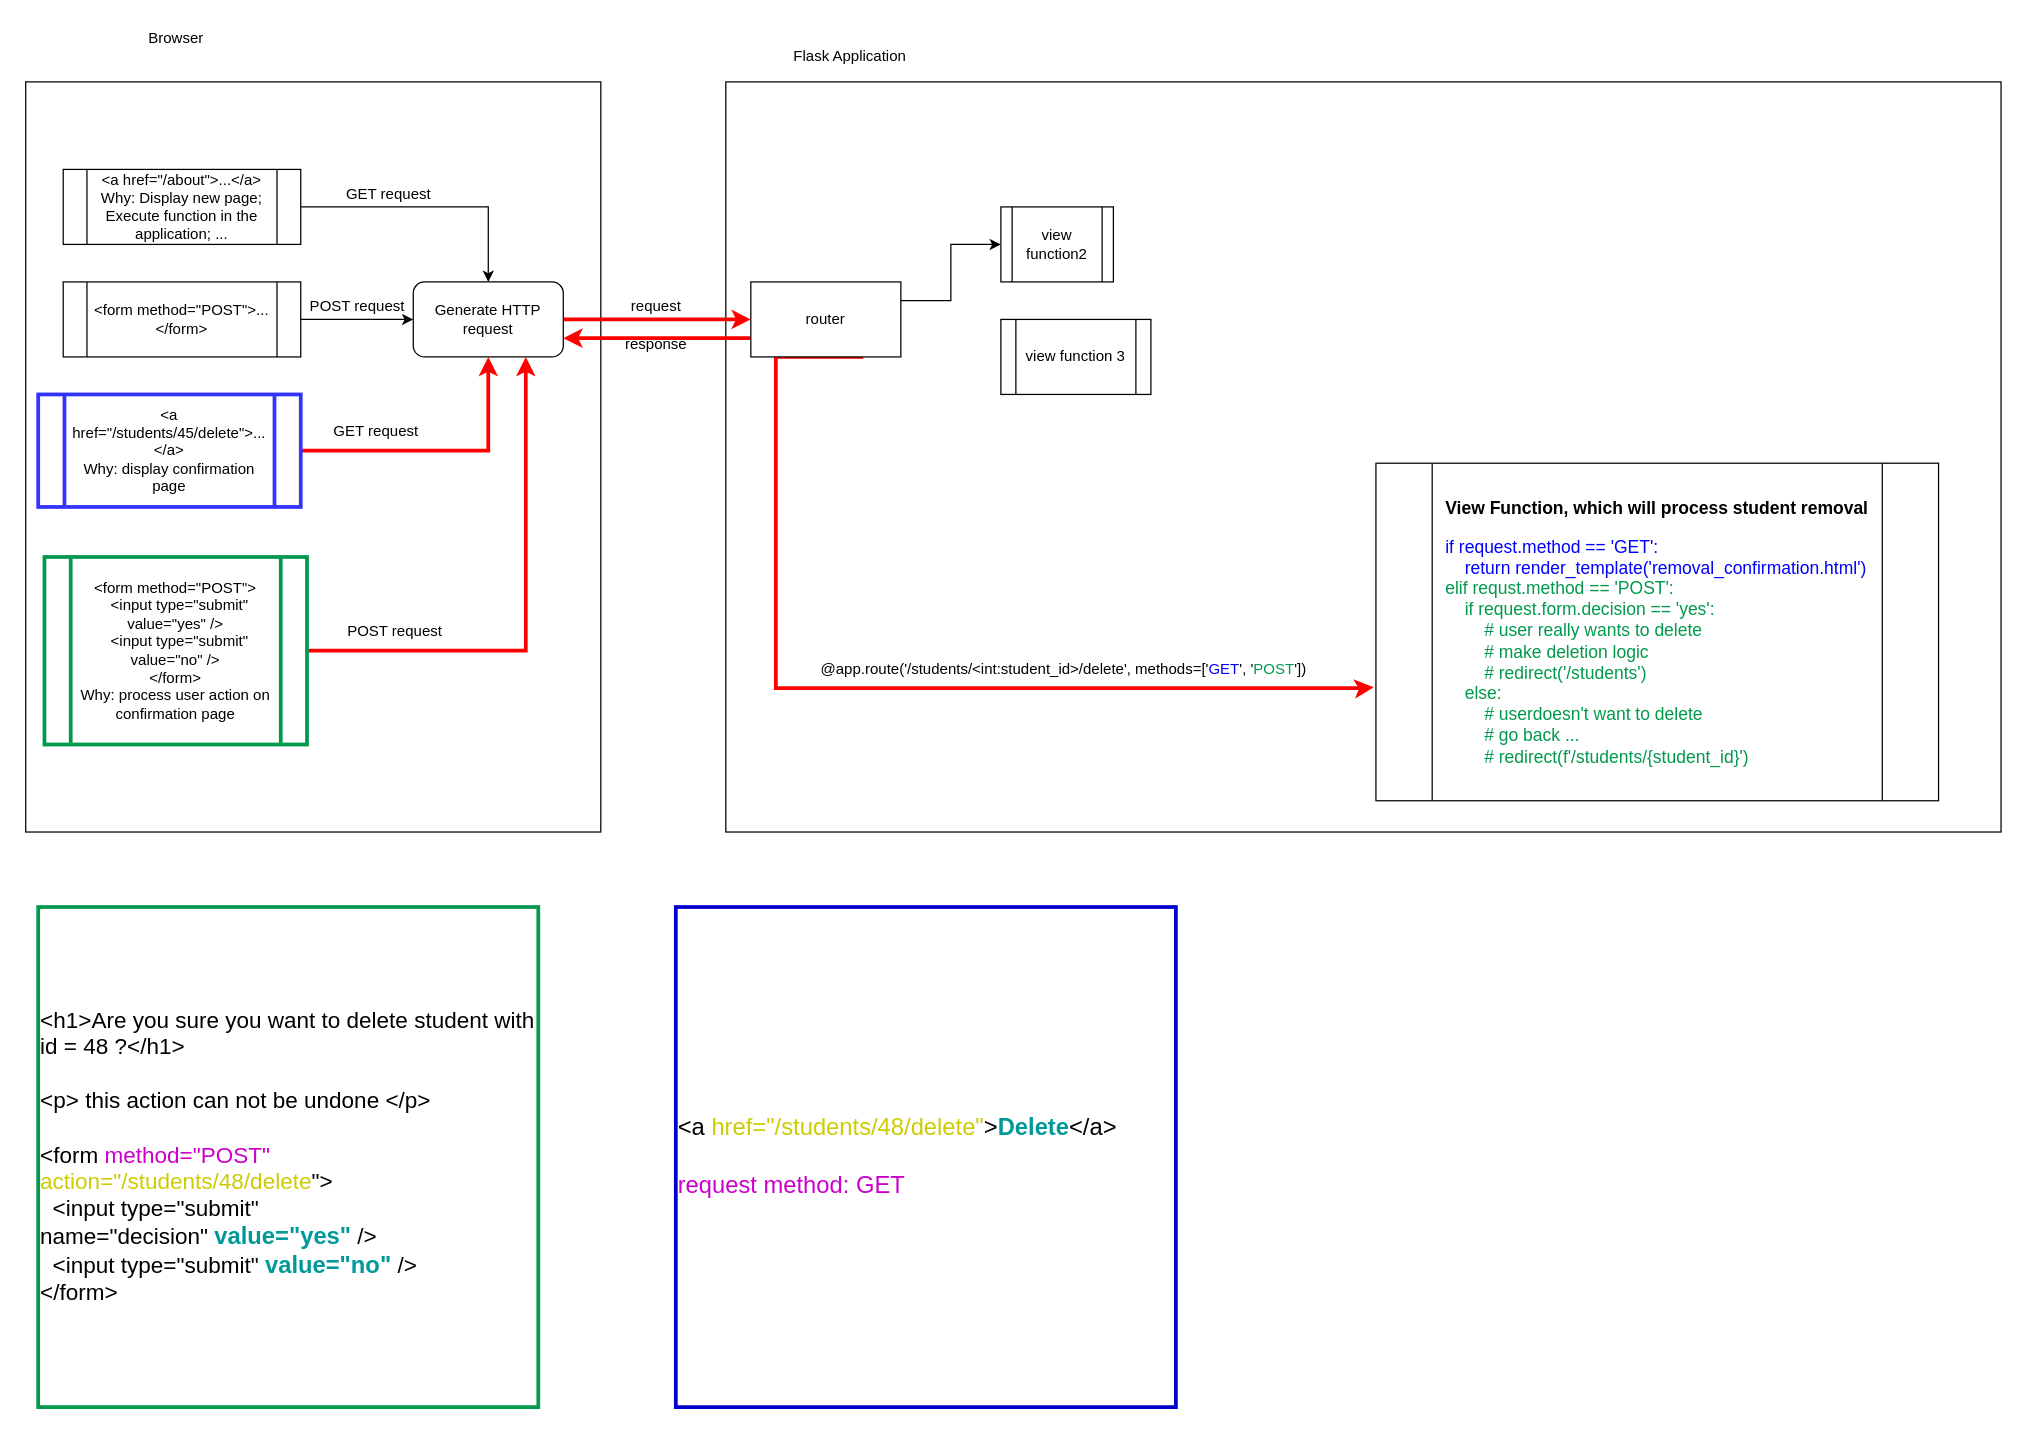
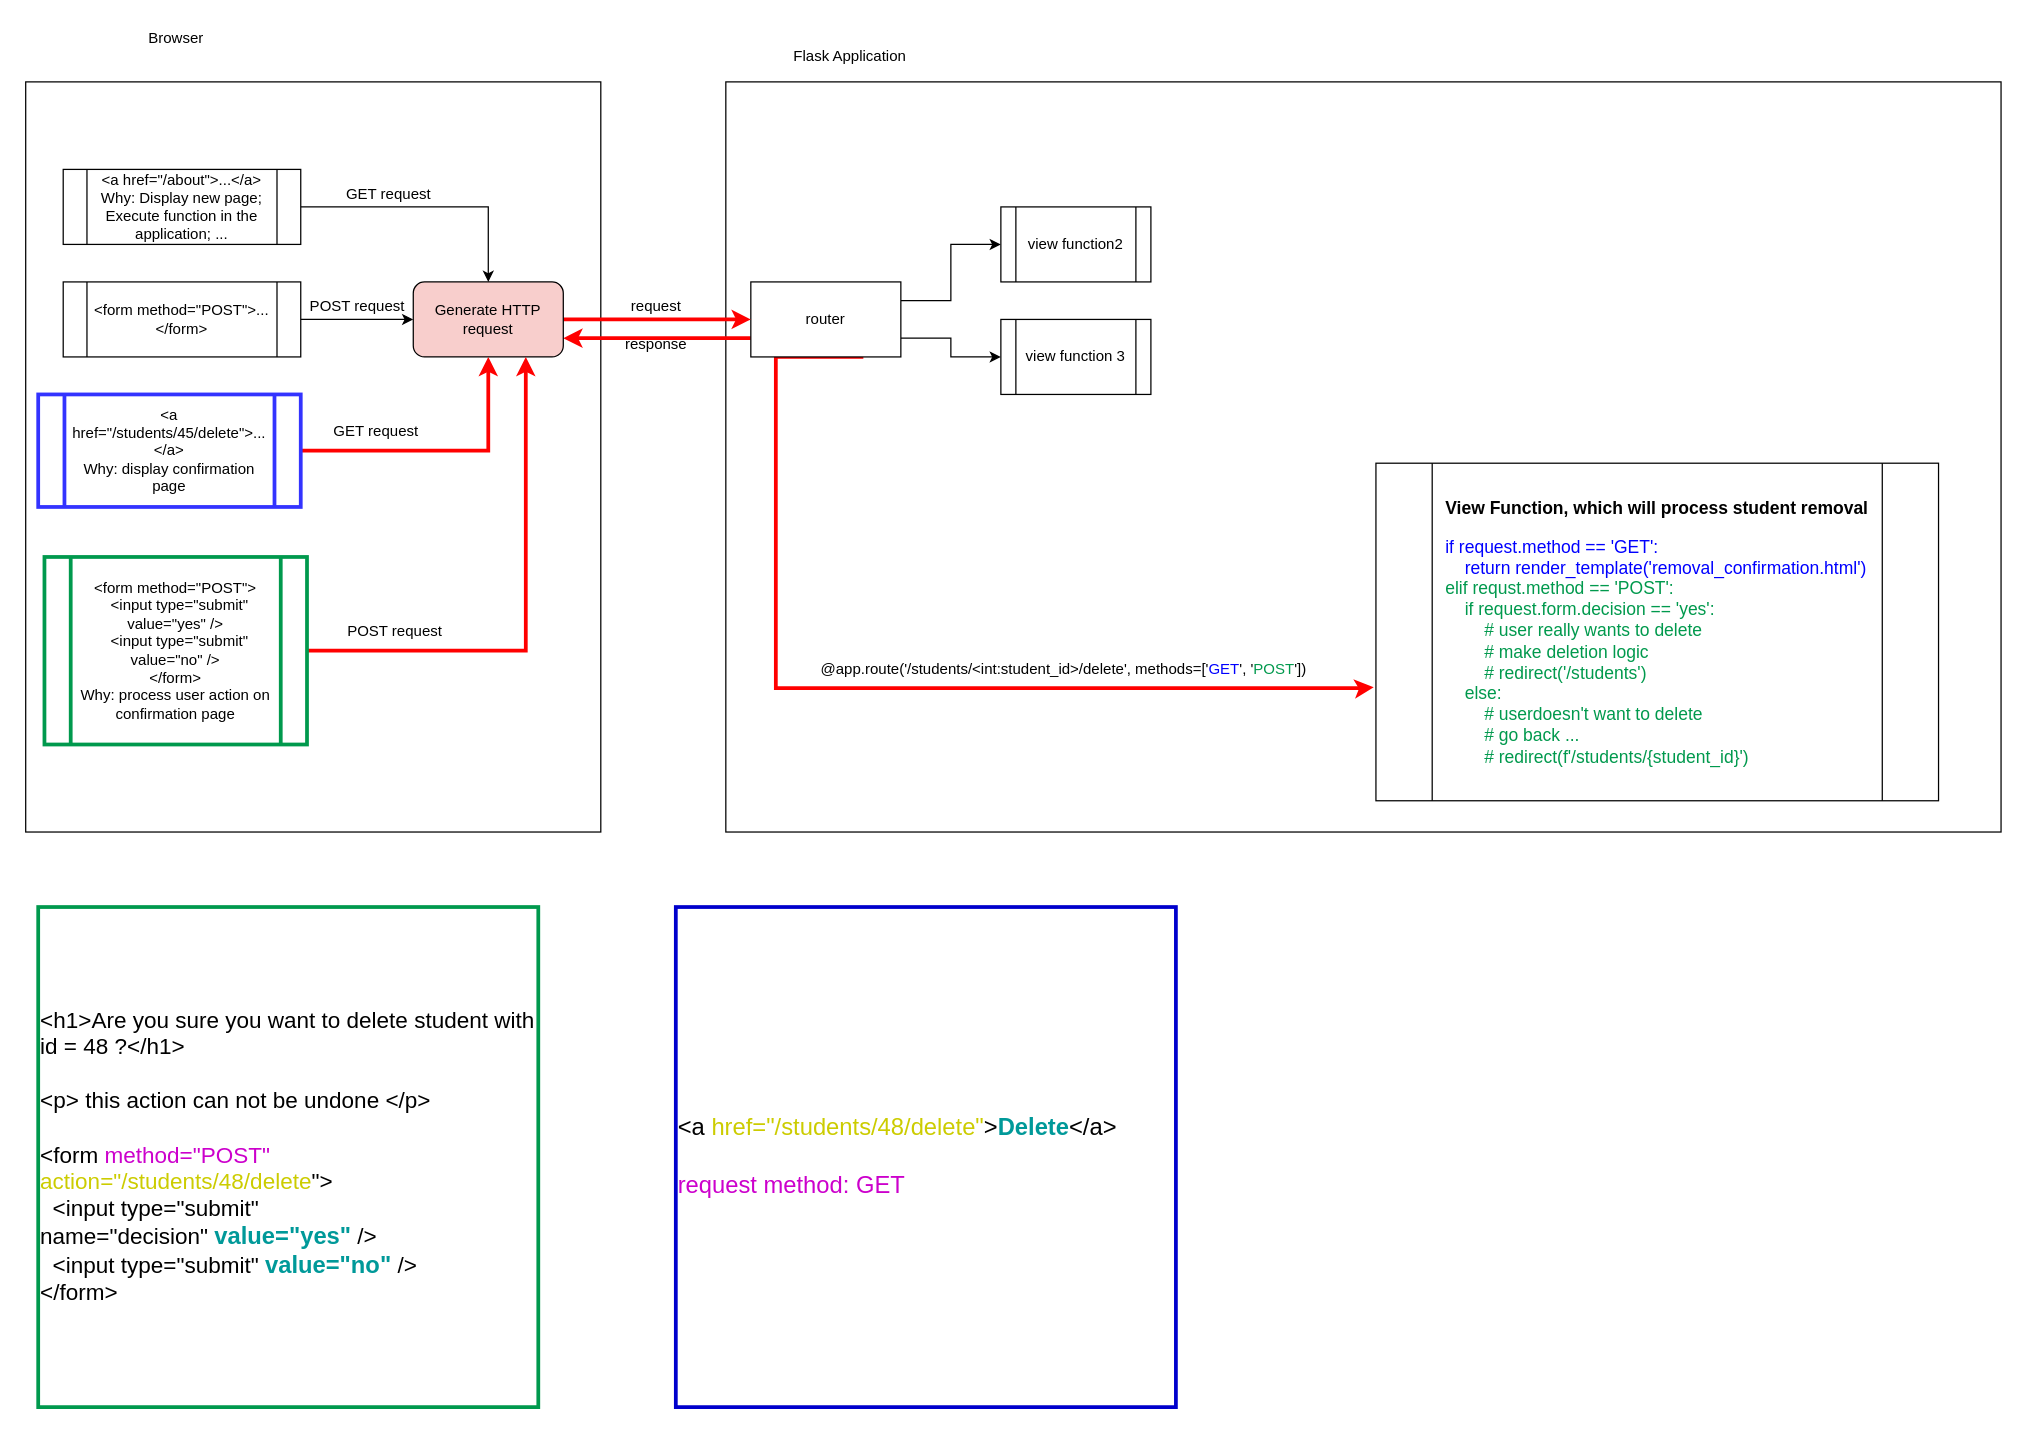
(1057, 244) -> (1076, 244)
(488, 319) -> (488, 319)
none -> (951, 343)
